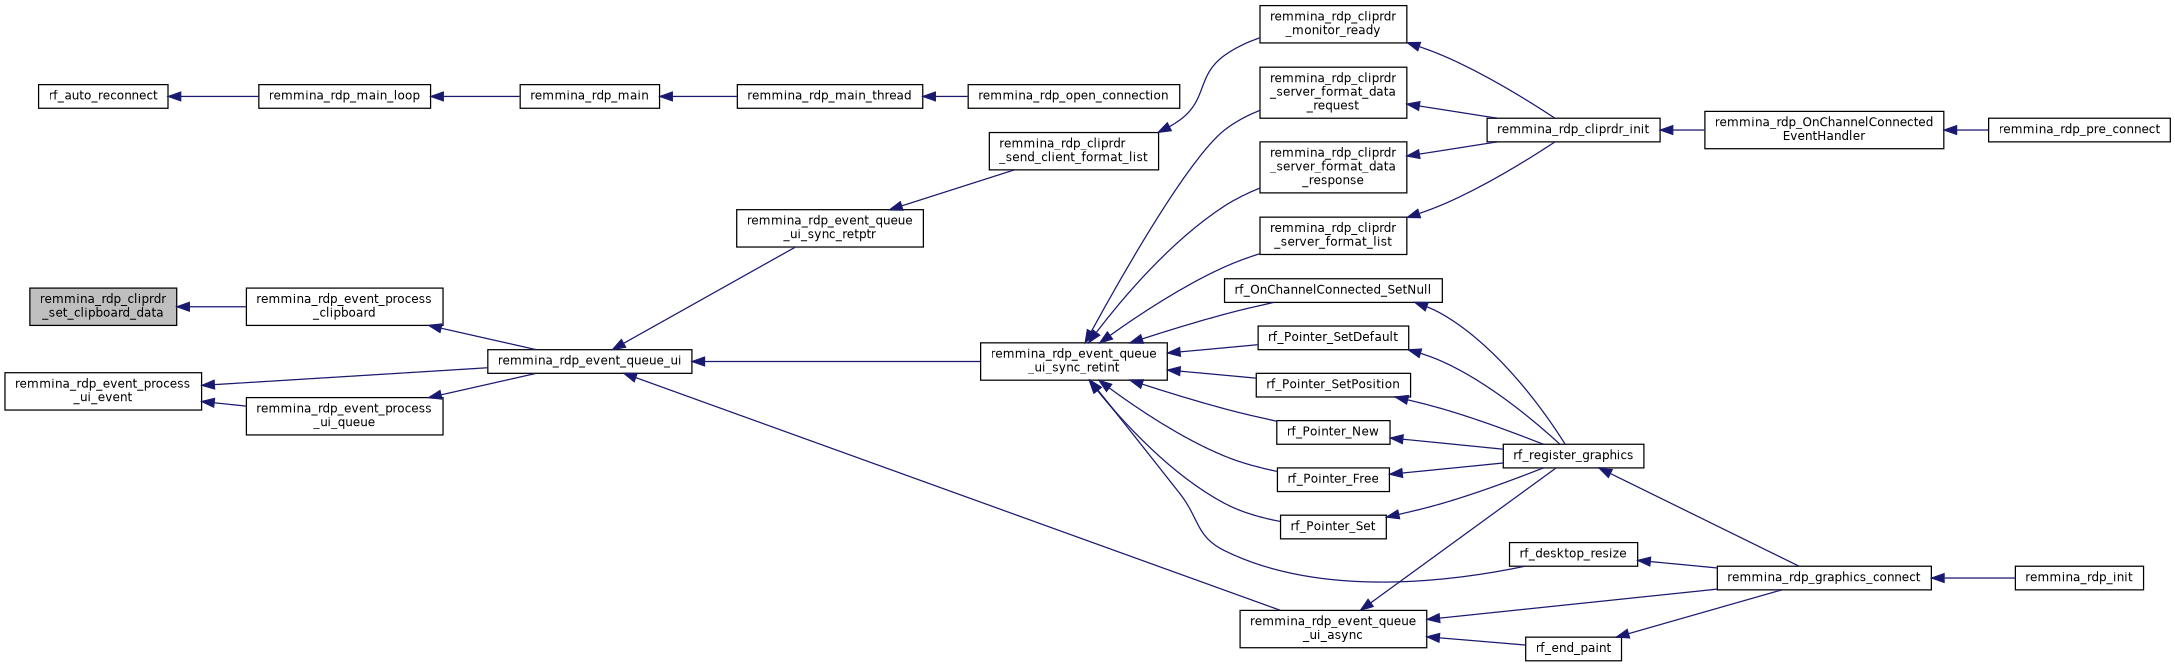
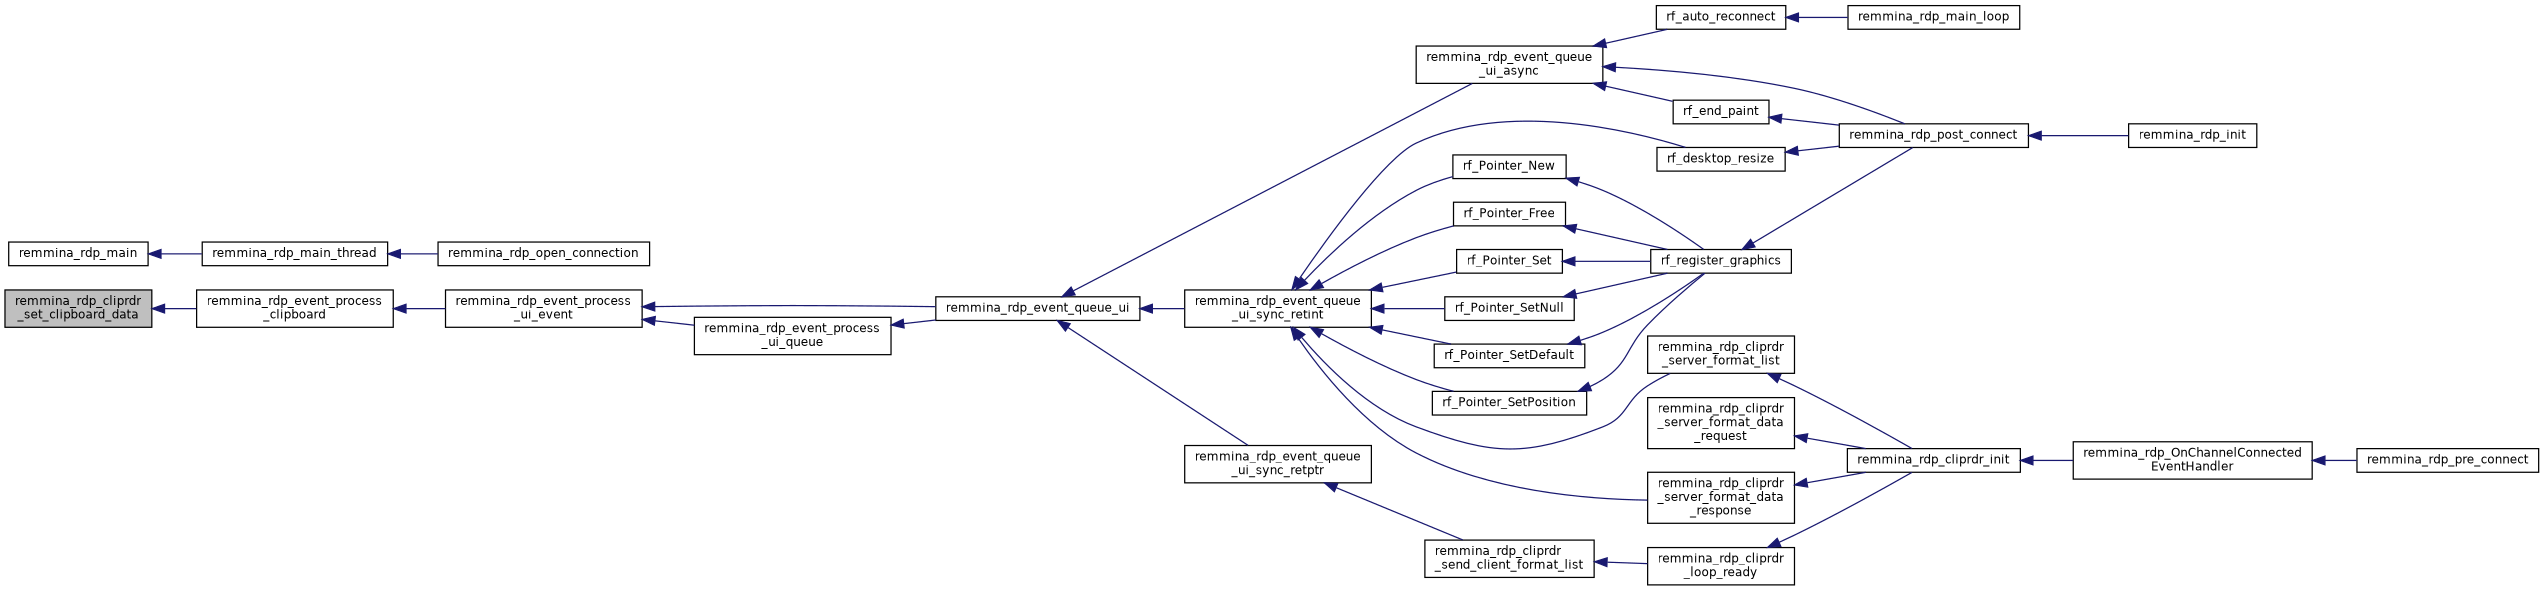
(1333, 24) -> (1721, 566)
(482, 96) -> none
(1163, 209) -> none
(1333, 291) -> (1510, 309)
(489, 339) -> (426, 309)
(1463, 535) -> (1636, 36)
(1824, 578) -> (1934, 136)
